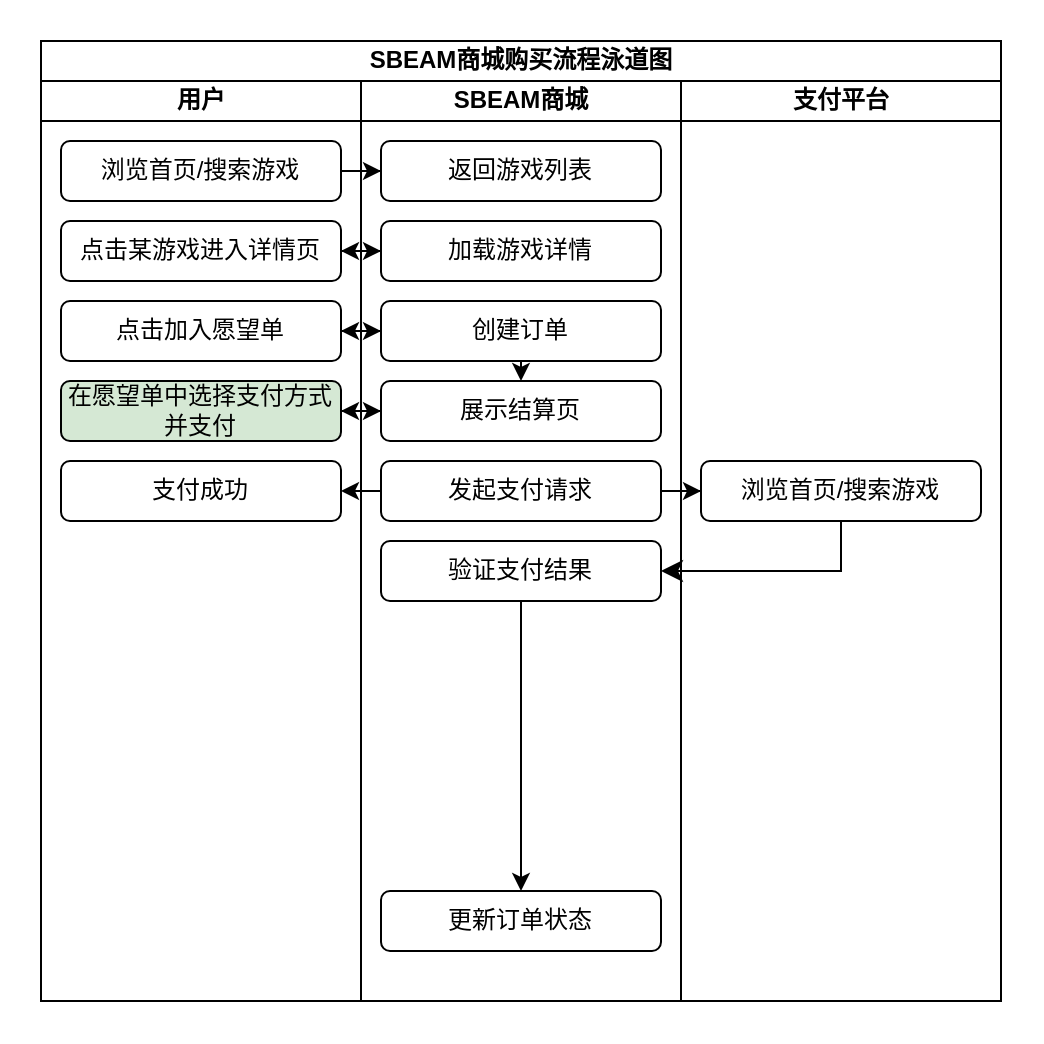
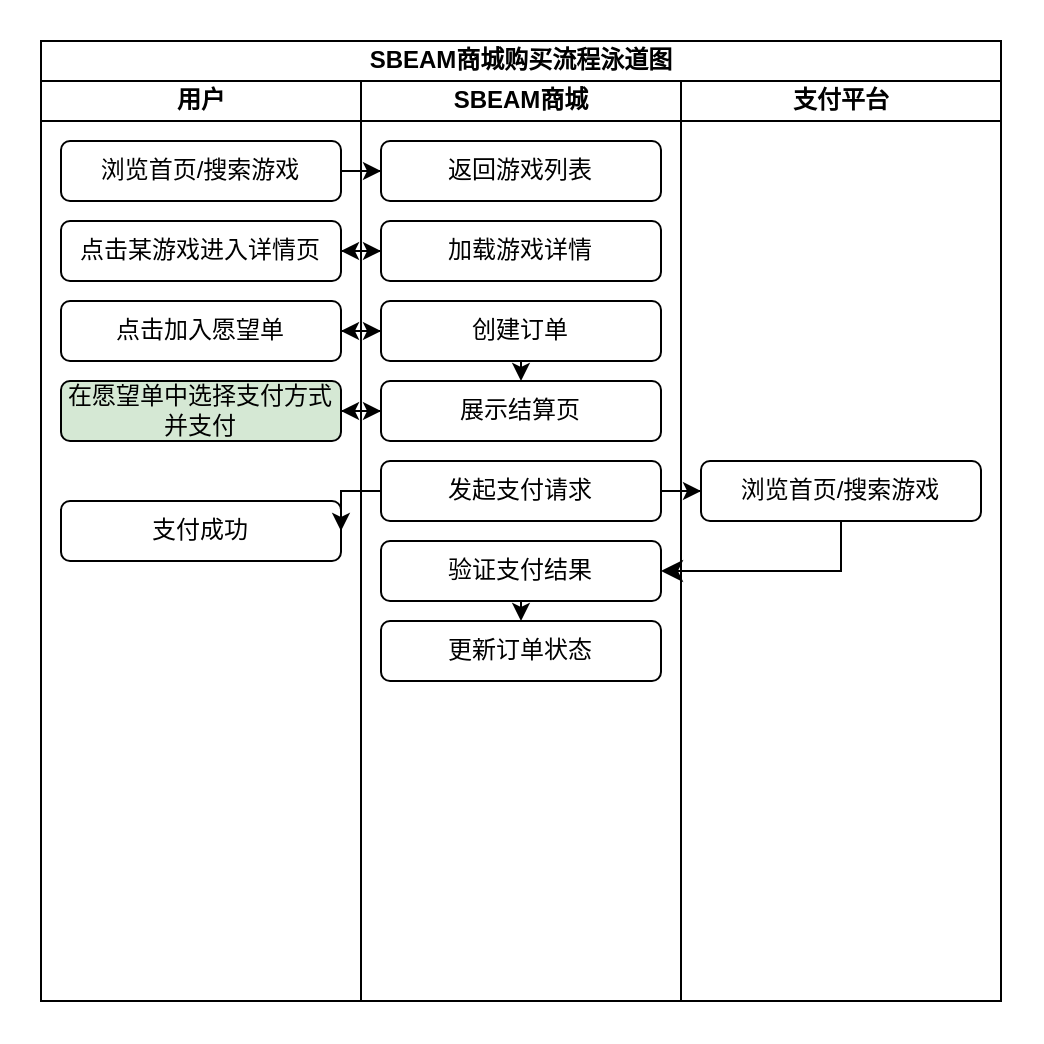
(201, 491) -> (201, 531)
(521, 921) -> (521, 651)
